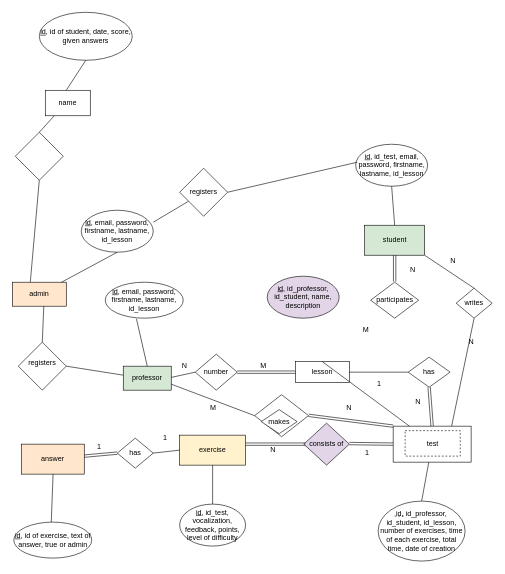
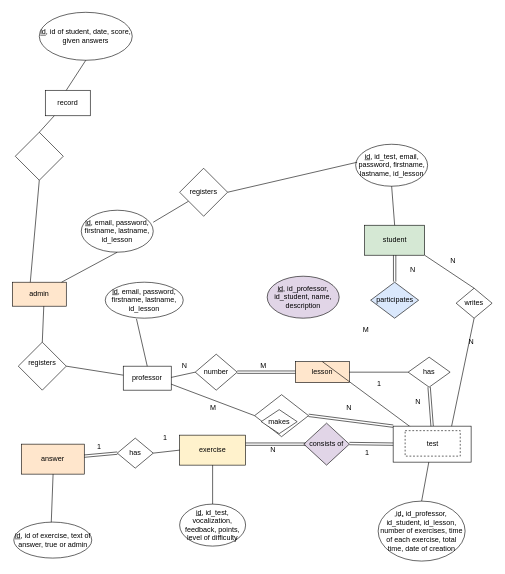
(68, 103) -> (68, 103)
(395, 300) -> (395, 300)
(323, 372) -> (323, 372)
(147, 378) -> (147, 378)
